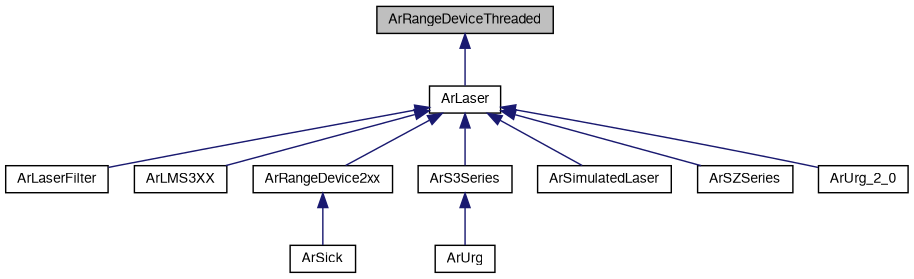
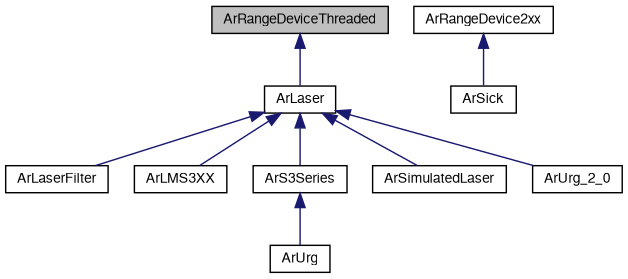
(388, 143) -> none
(745, 179) -> none
